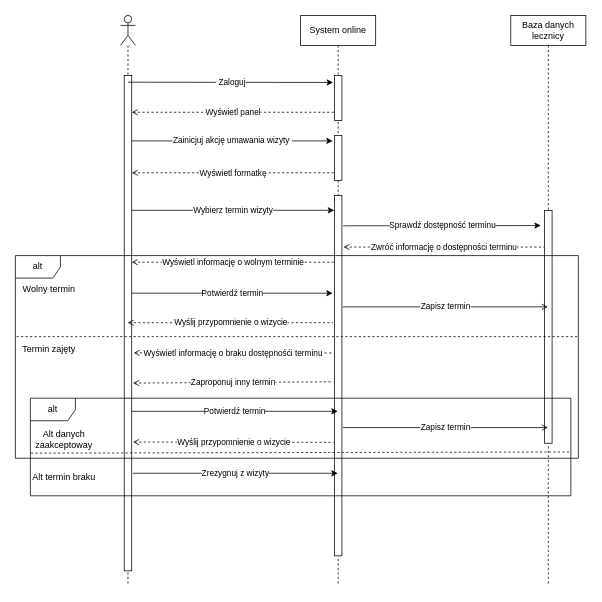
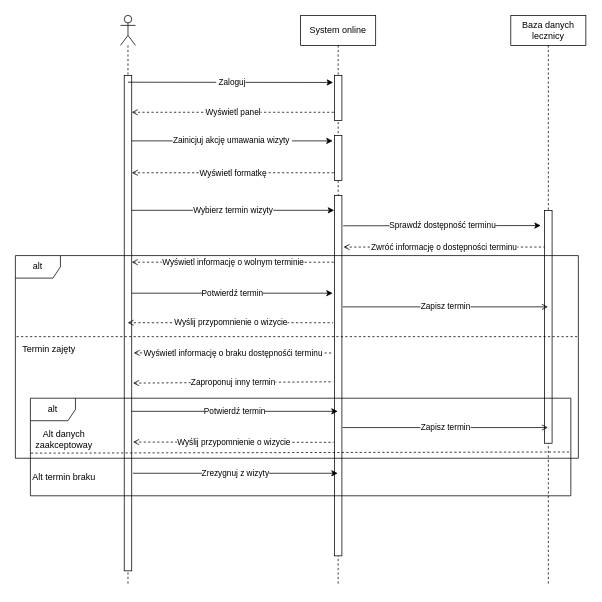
(49, 289) -> none
